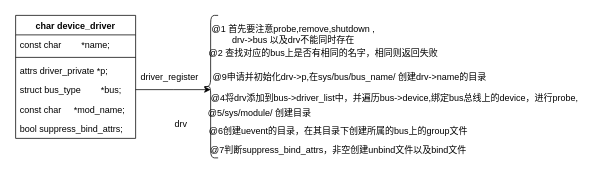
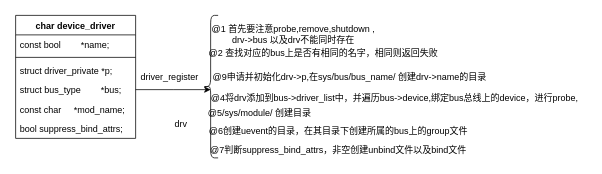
(75, 45) -> (74, 45)
(74, 71) -> (77, 71)
